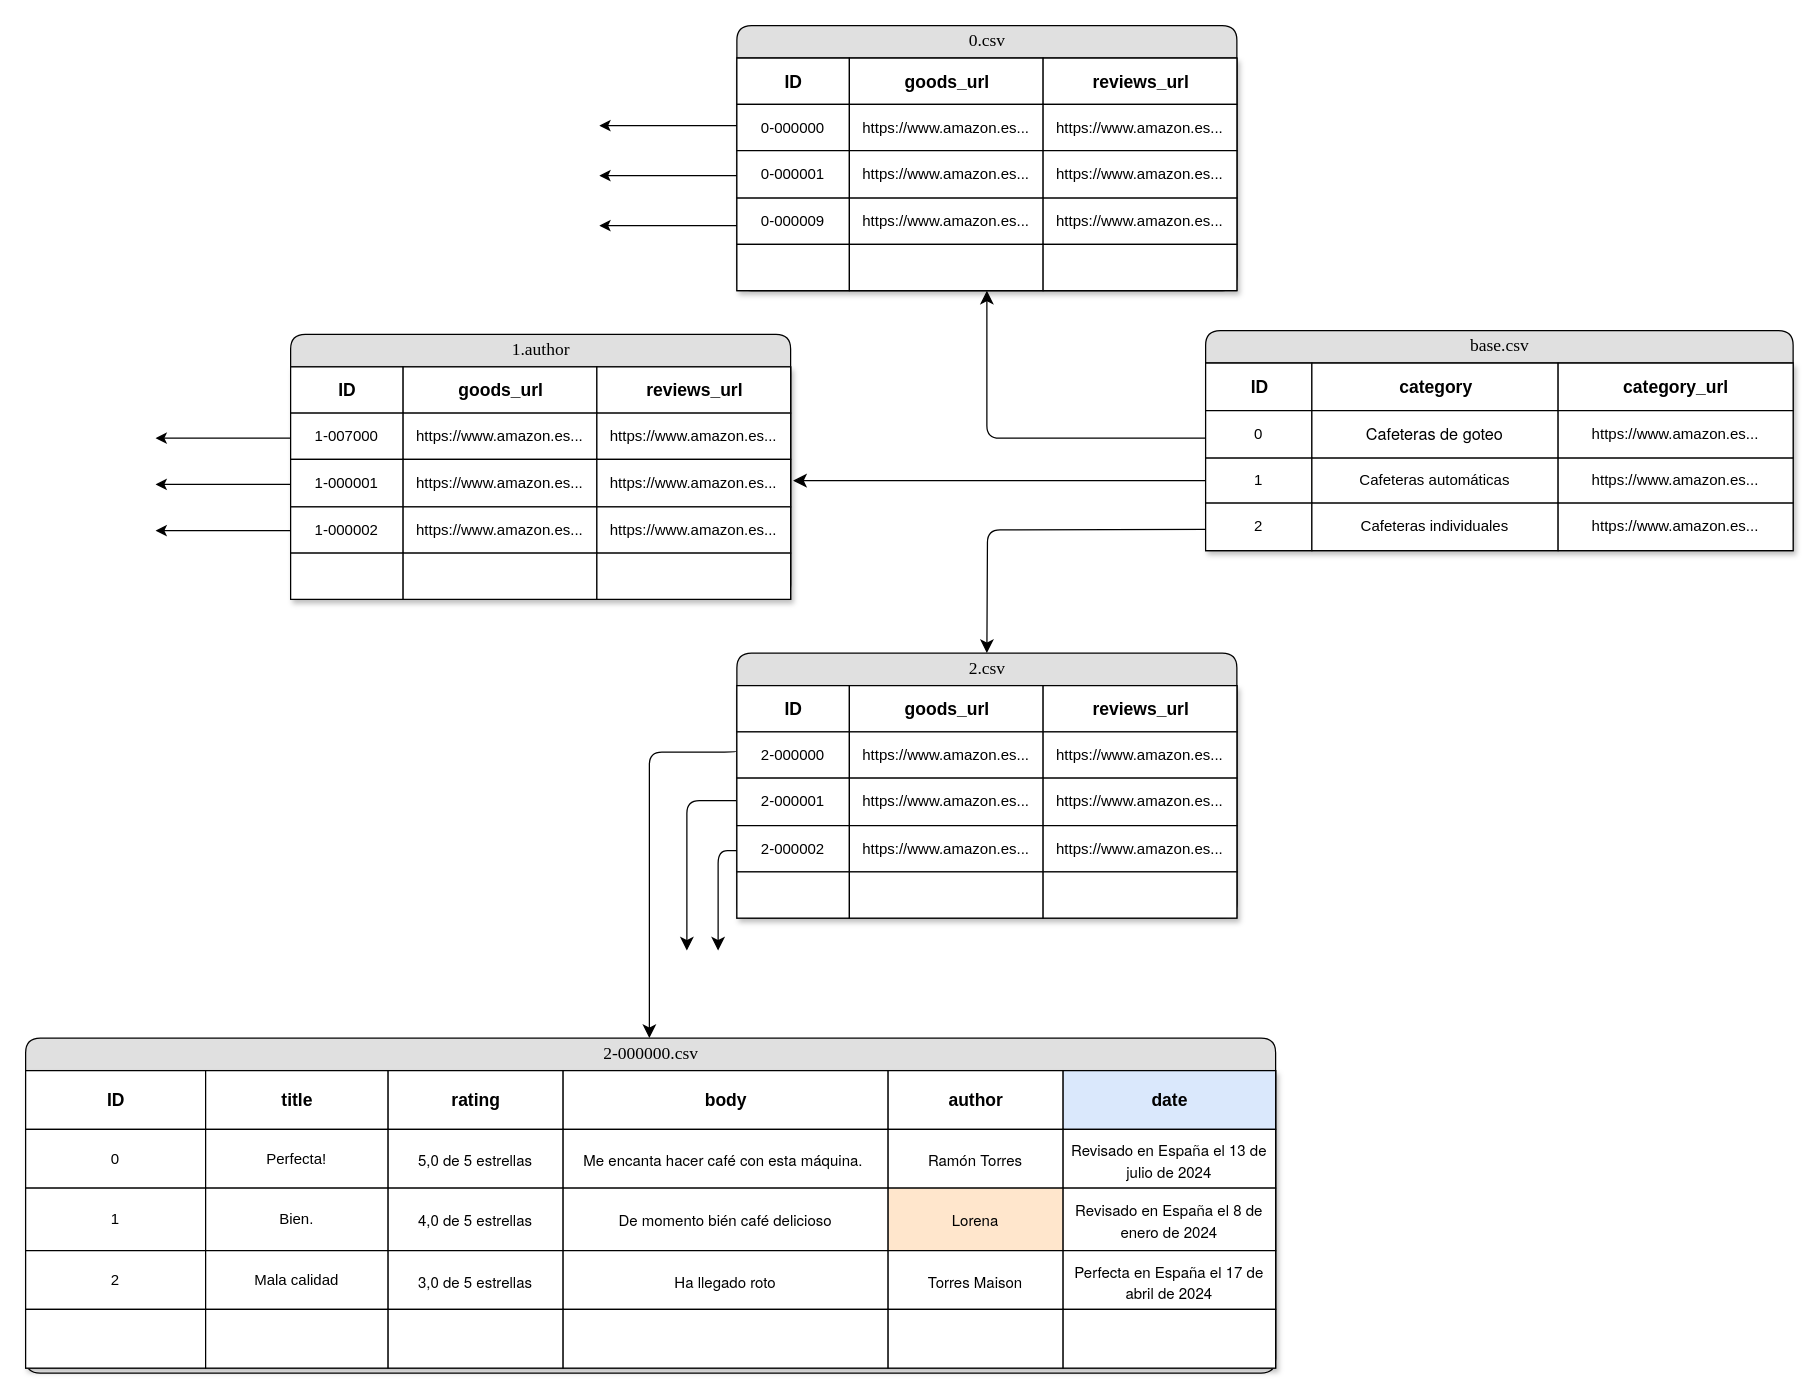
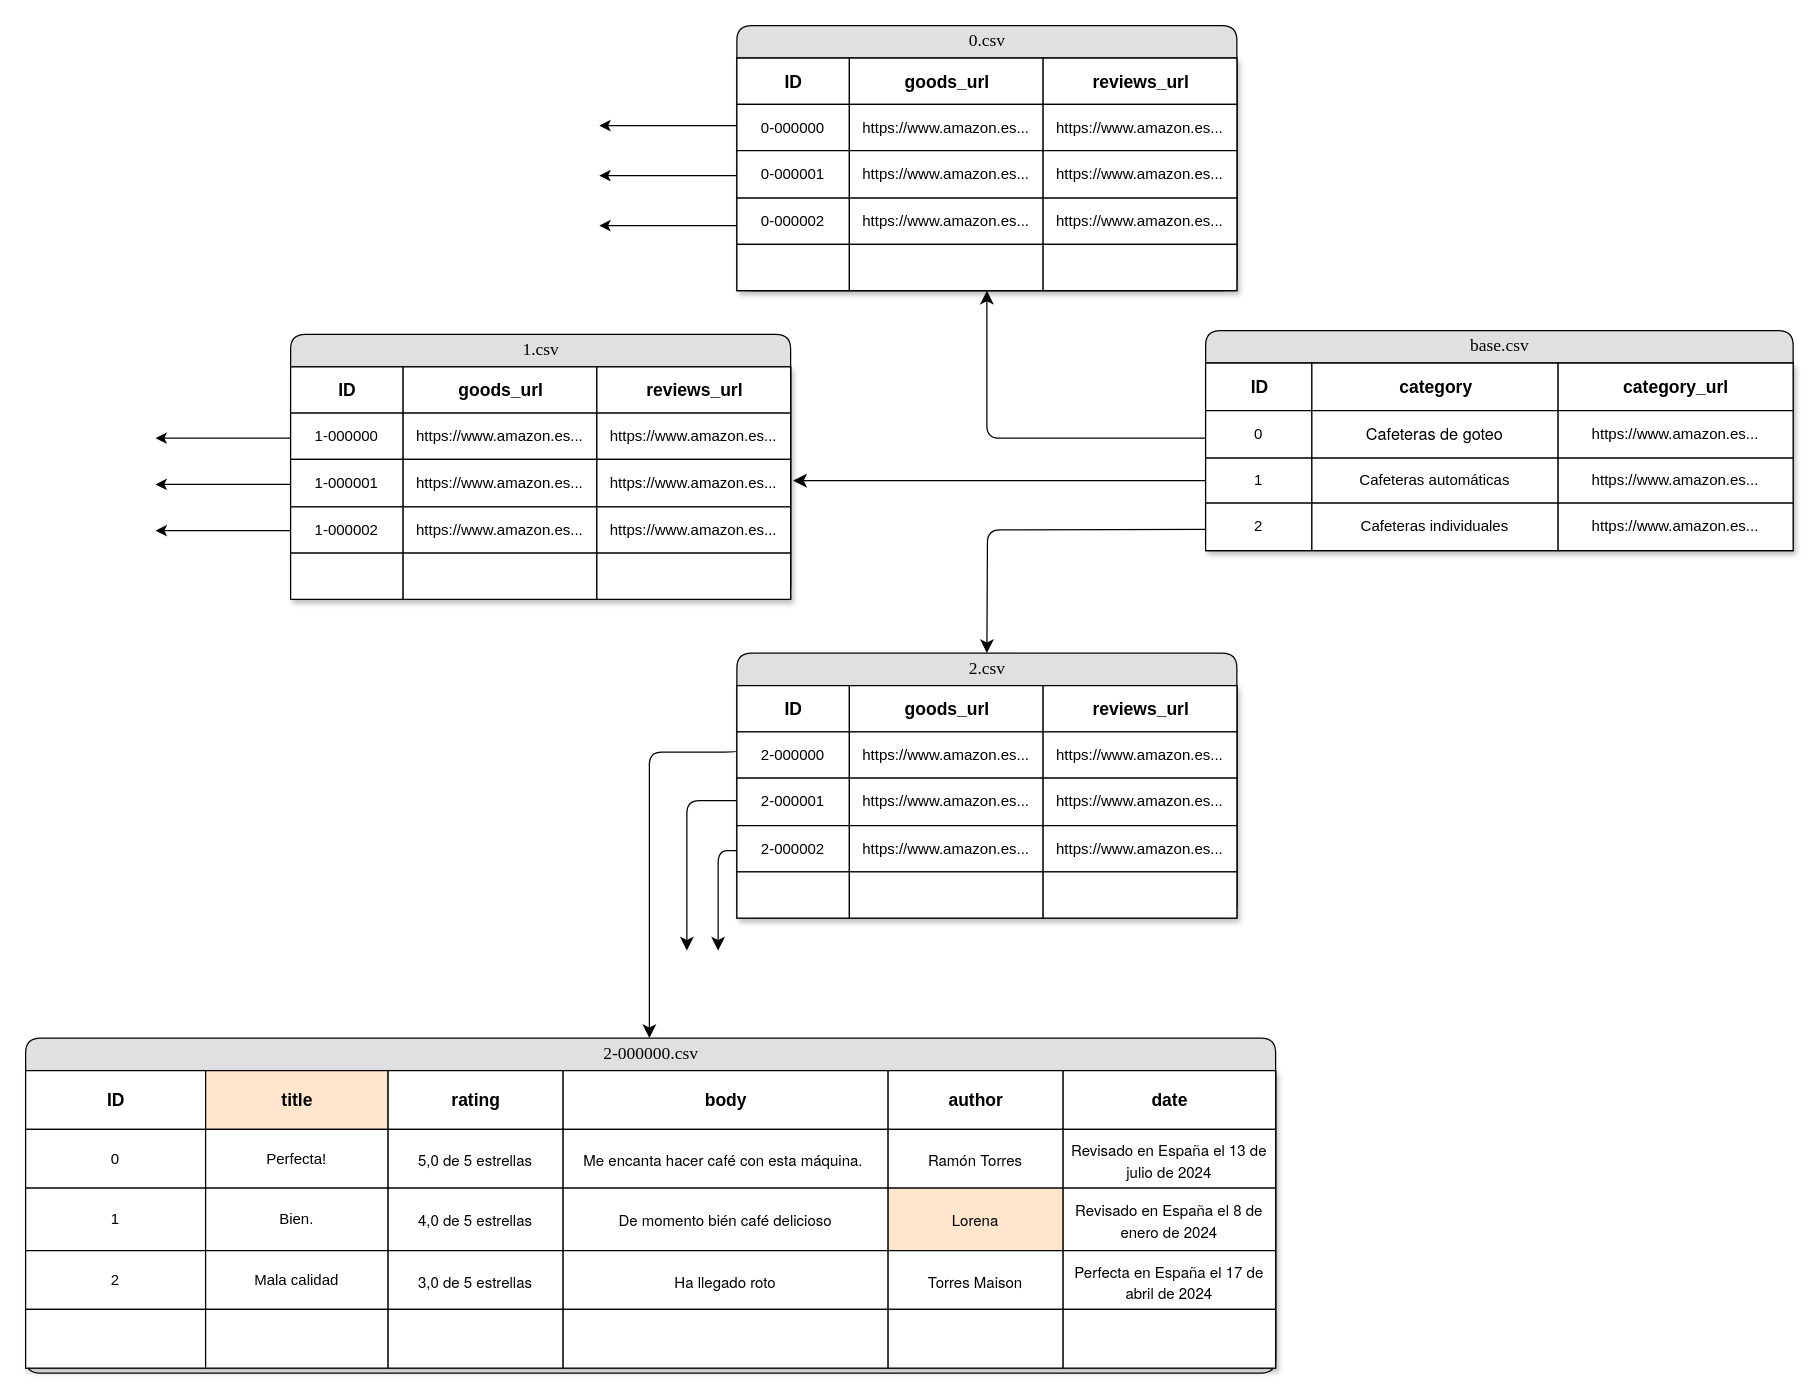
(793, 222) -> (793, 222)
(541, 351) -> (541, 351)
(347, 437) -> (347, 437)
(297, 1100) -> (297, 1100)
(1169, 1100) -> (1169, 1100)
